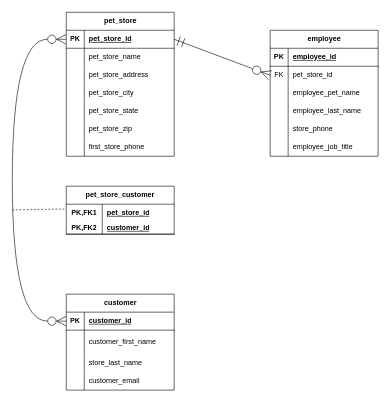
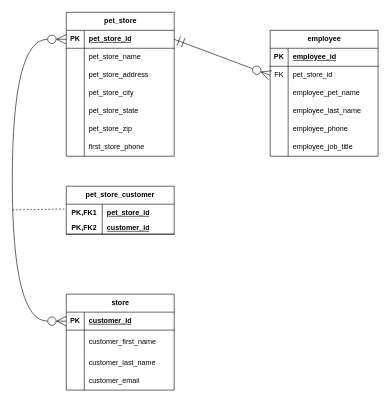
(315, 129) -> (320, 129)
(121, 303) -> (121, 303)
(118, 363) -> (124, 363)
